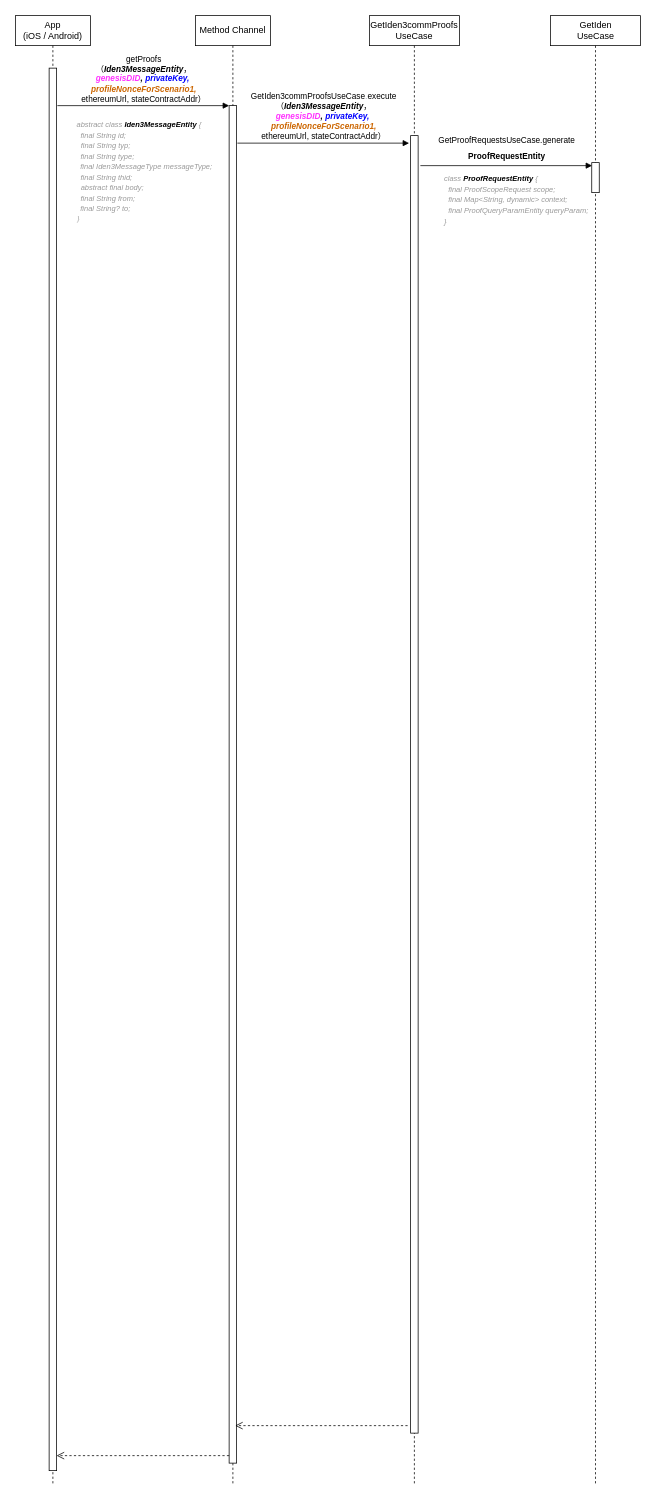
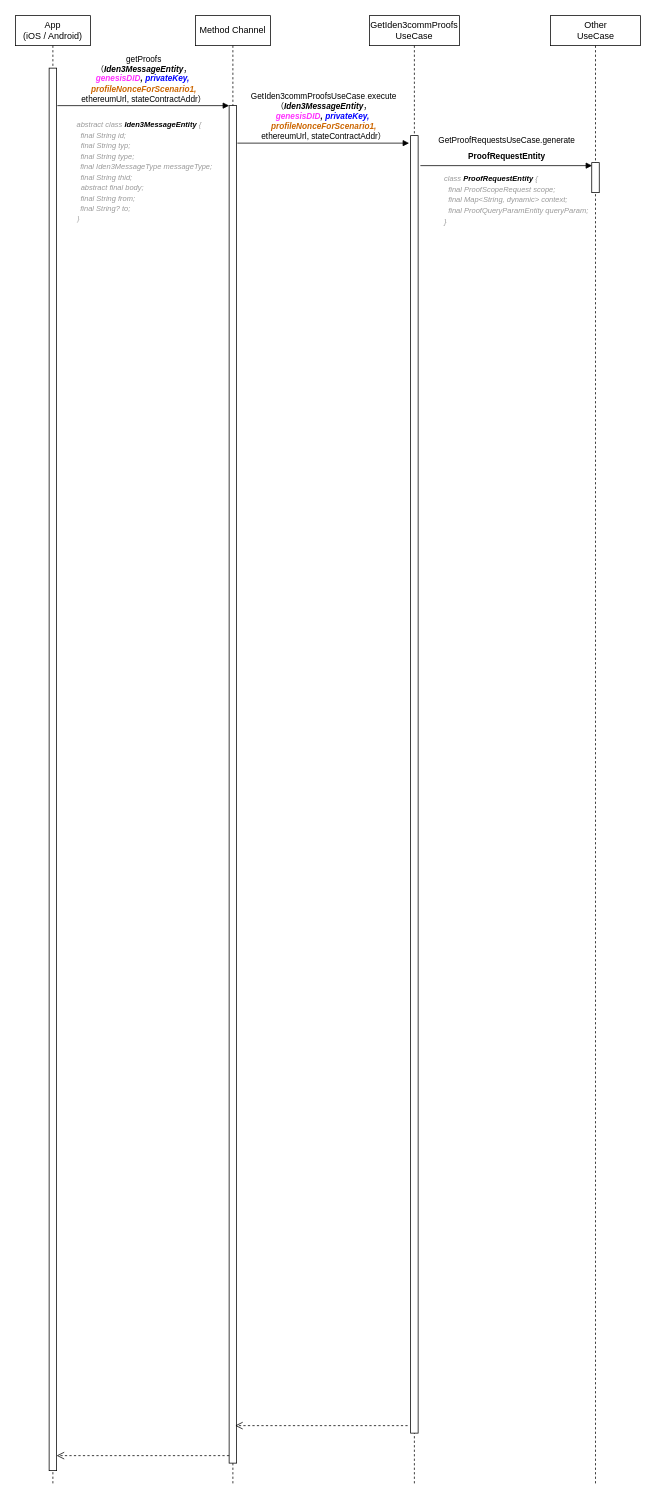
(596, 30) -> (596, 30)
